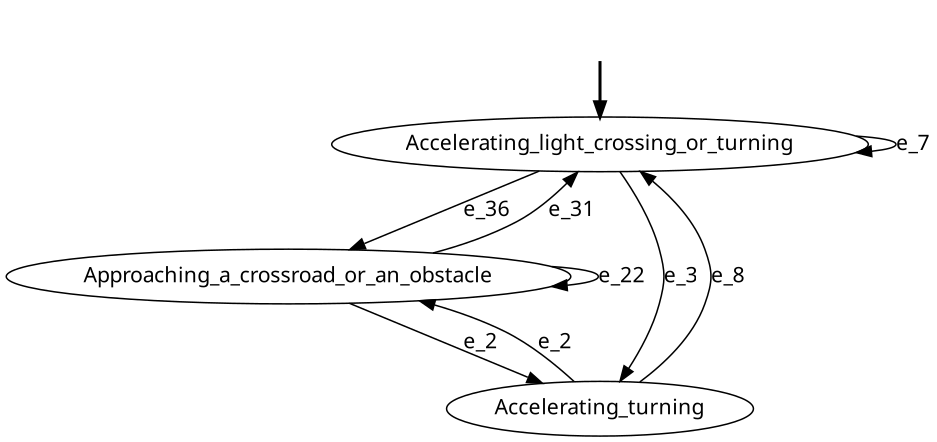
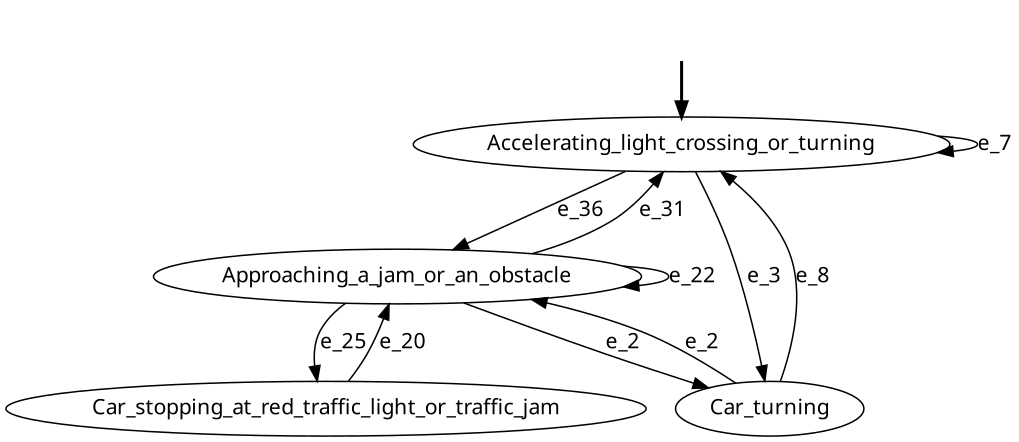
(289, 277) -> (397, 277)
none -> (326, 409)
(600, 409) -> (770, 409)
